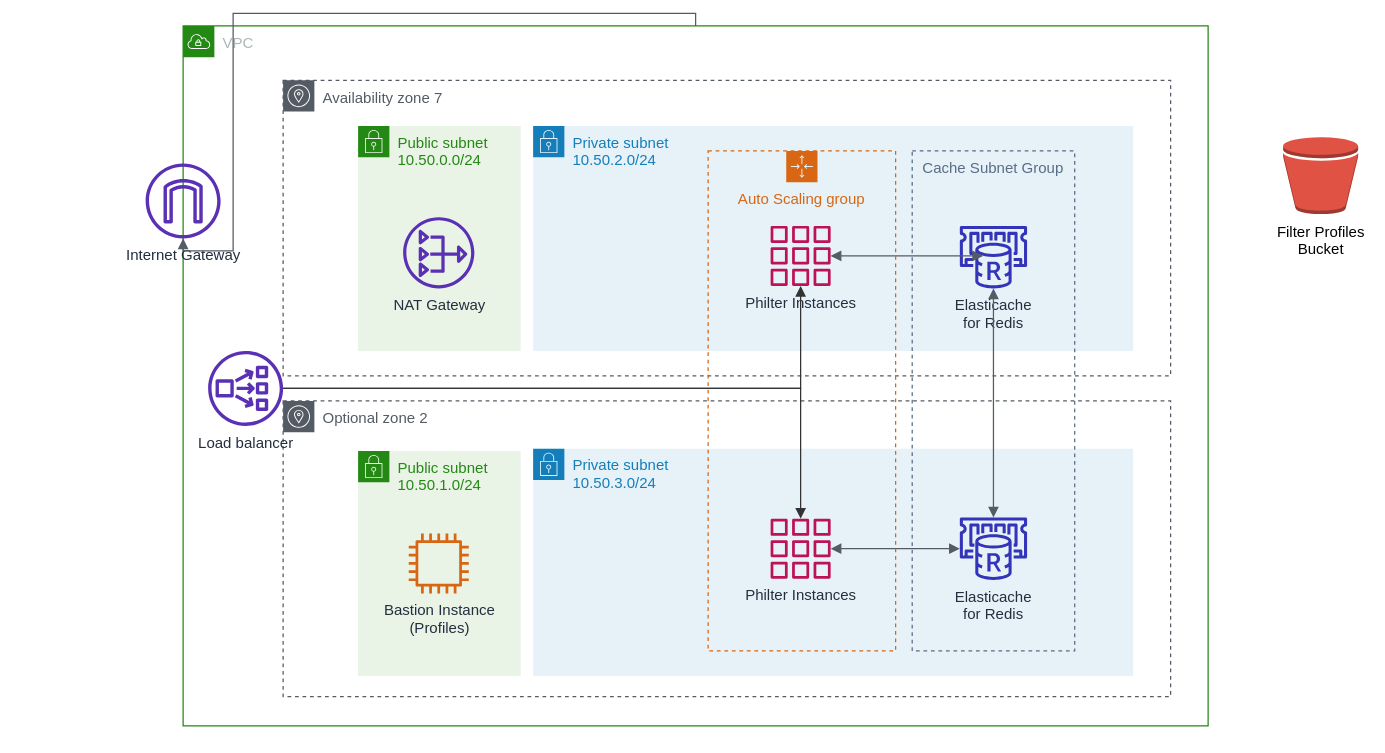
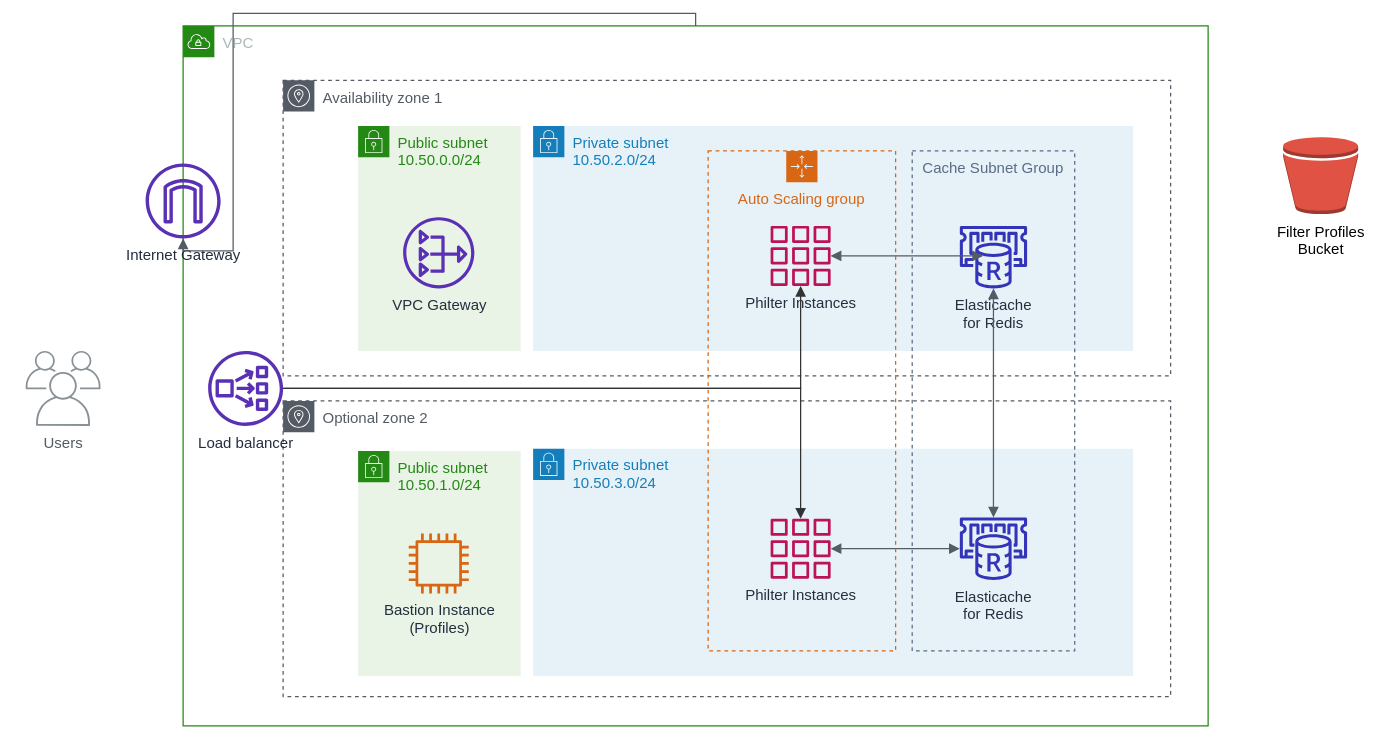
(389, 98) -> (389, 98)
(440, 306) -> (440, 306)
none -> (63, 388)
